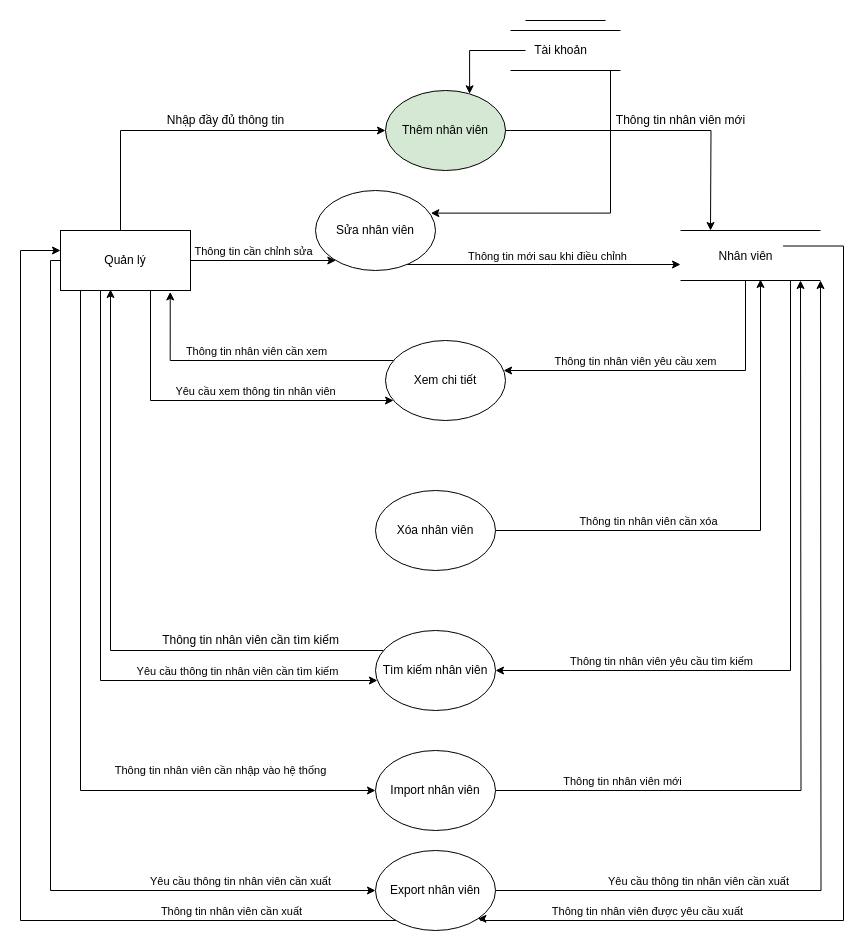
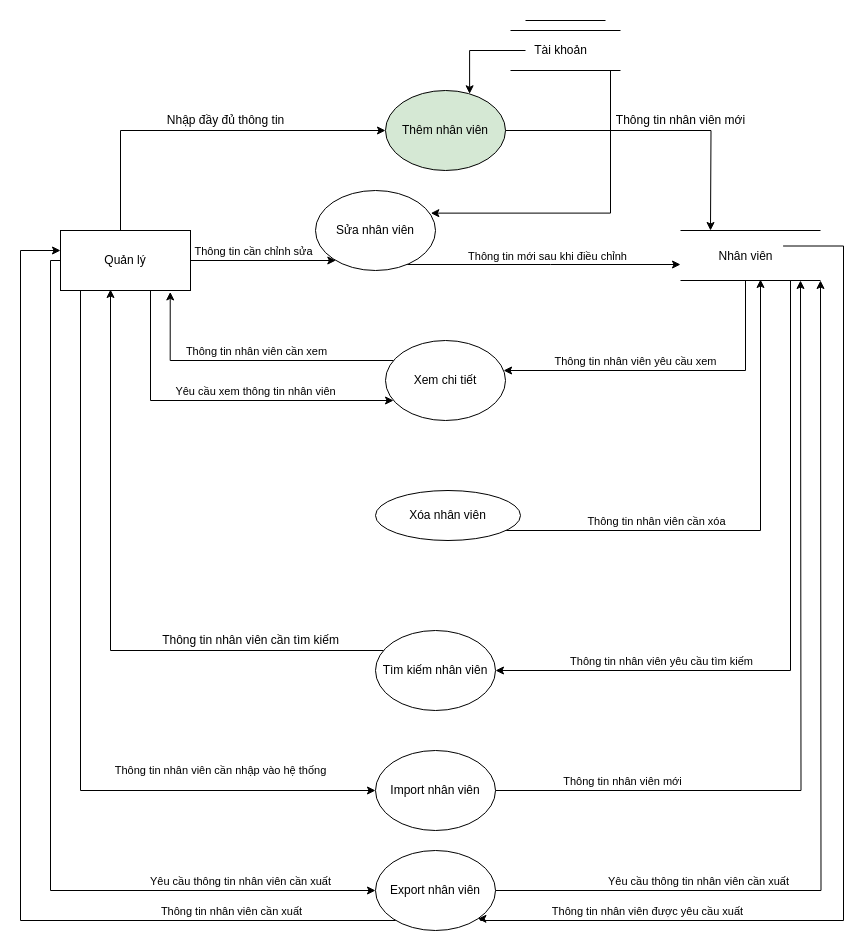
(436, 531) -> (448, 516)
(101, 621) -> none
